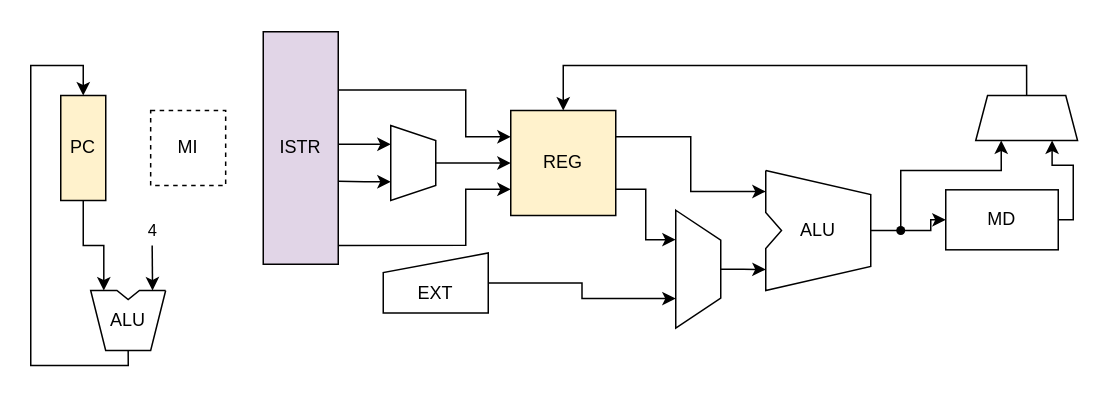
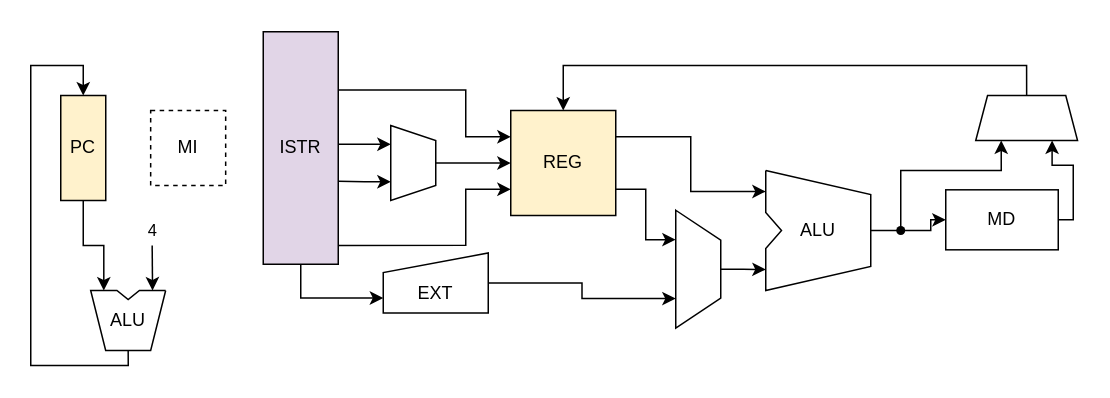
none -> (320, 298)
